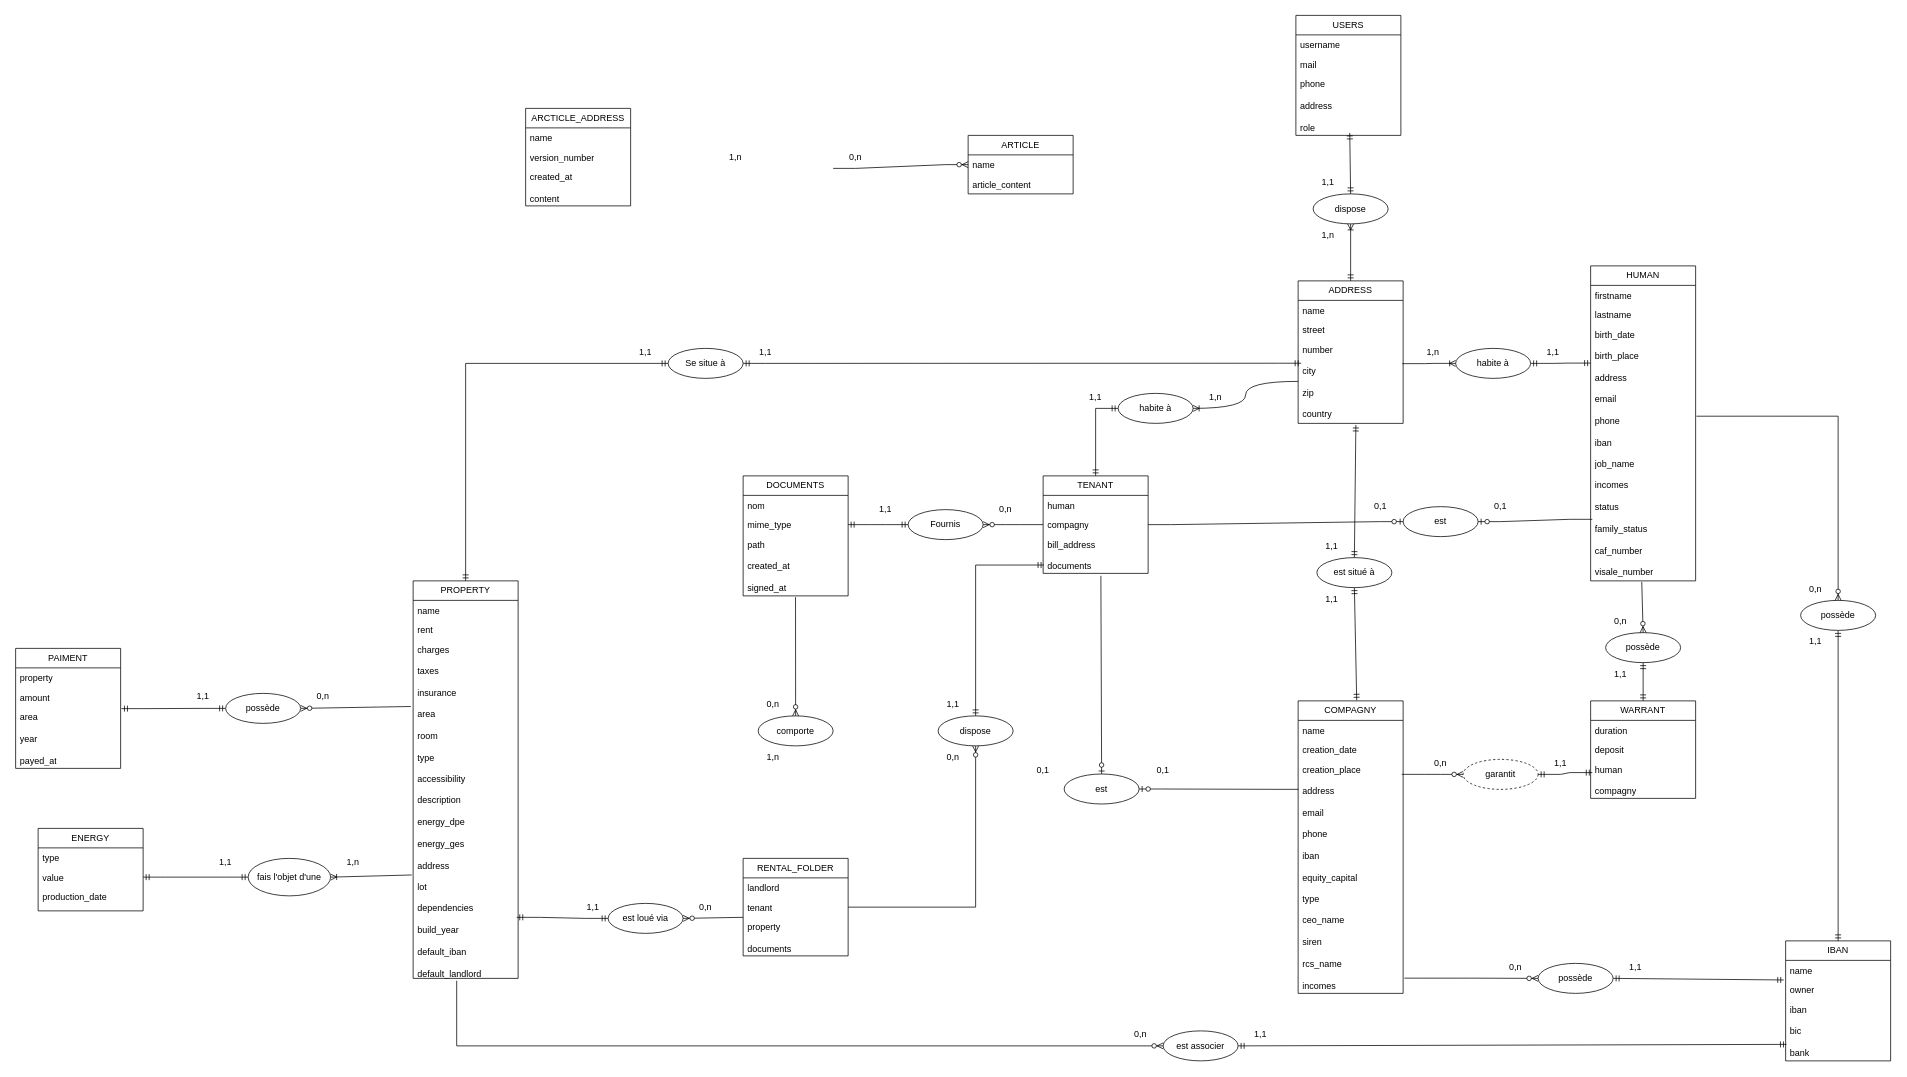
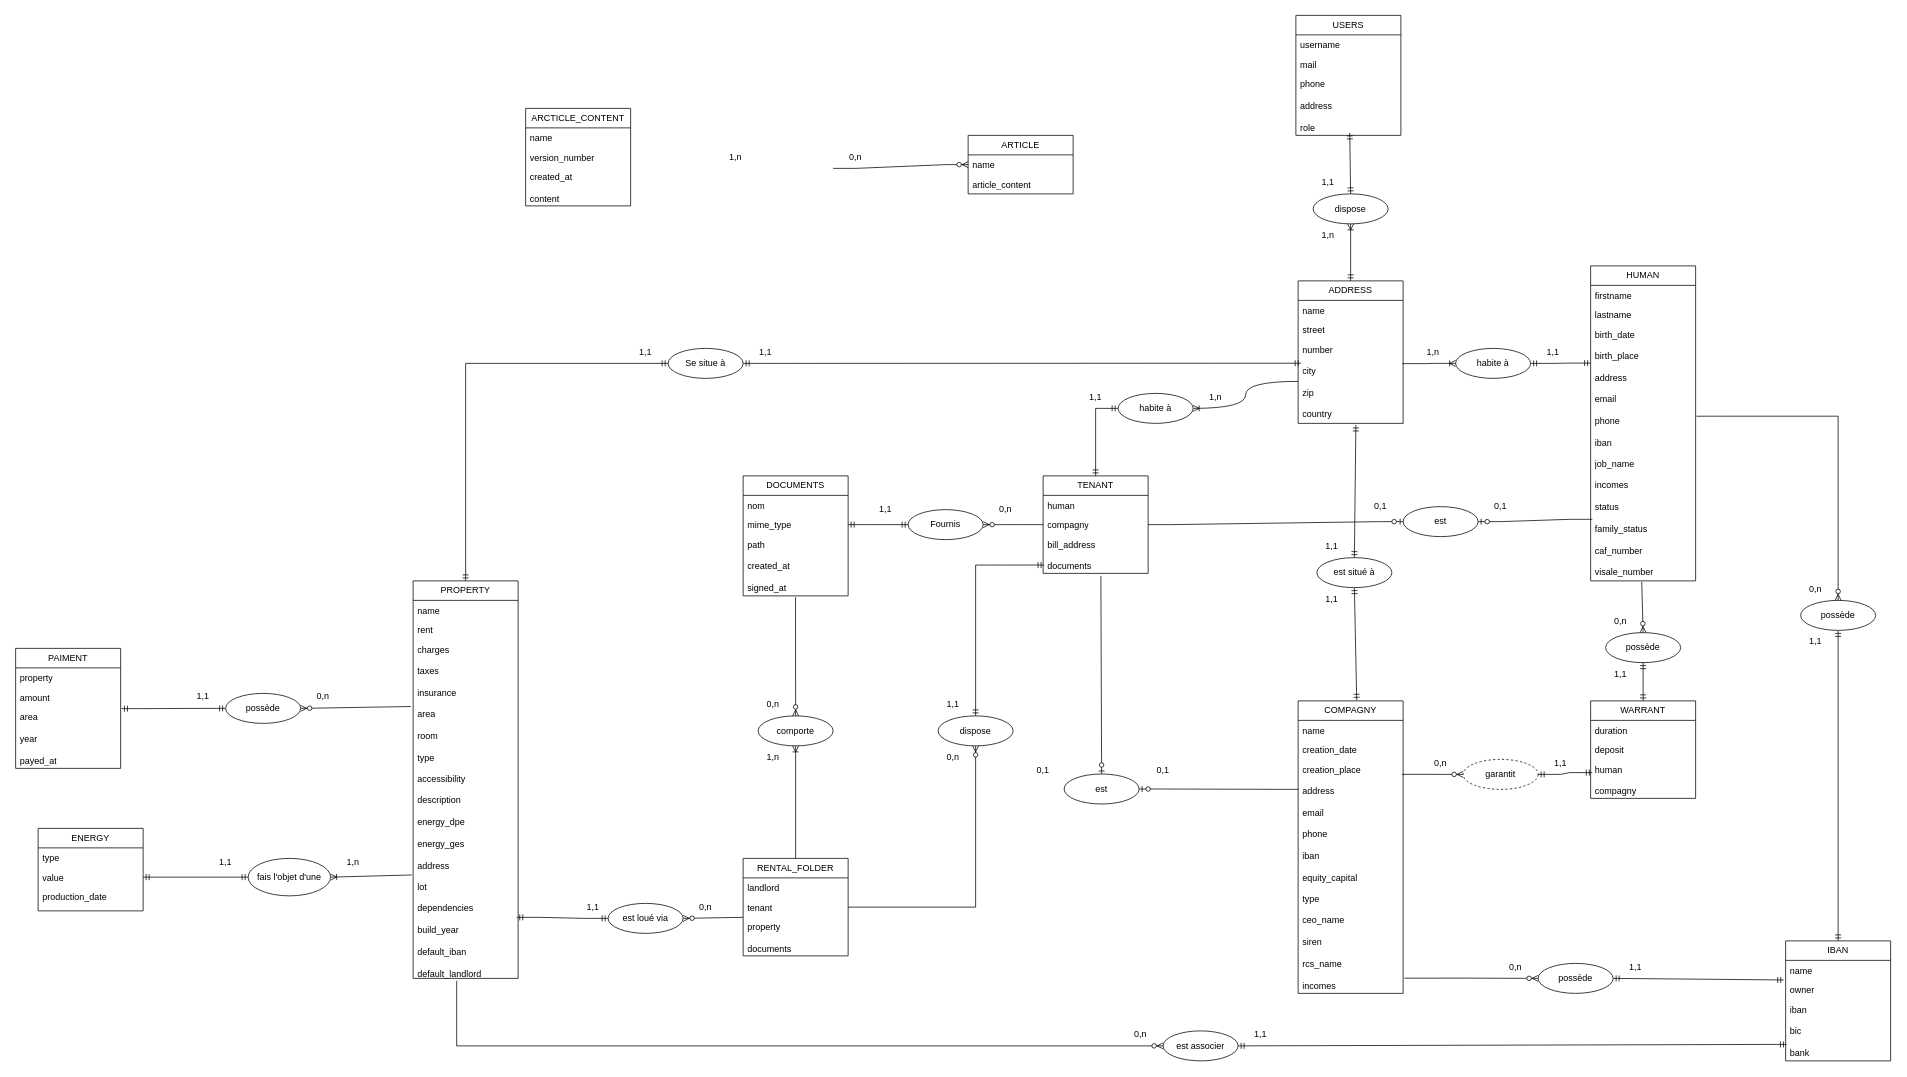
(578, 118) -> (578, 118)
none -> (795, 801)
